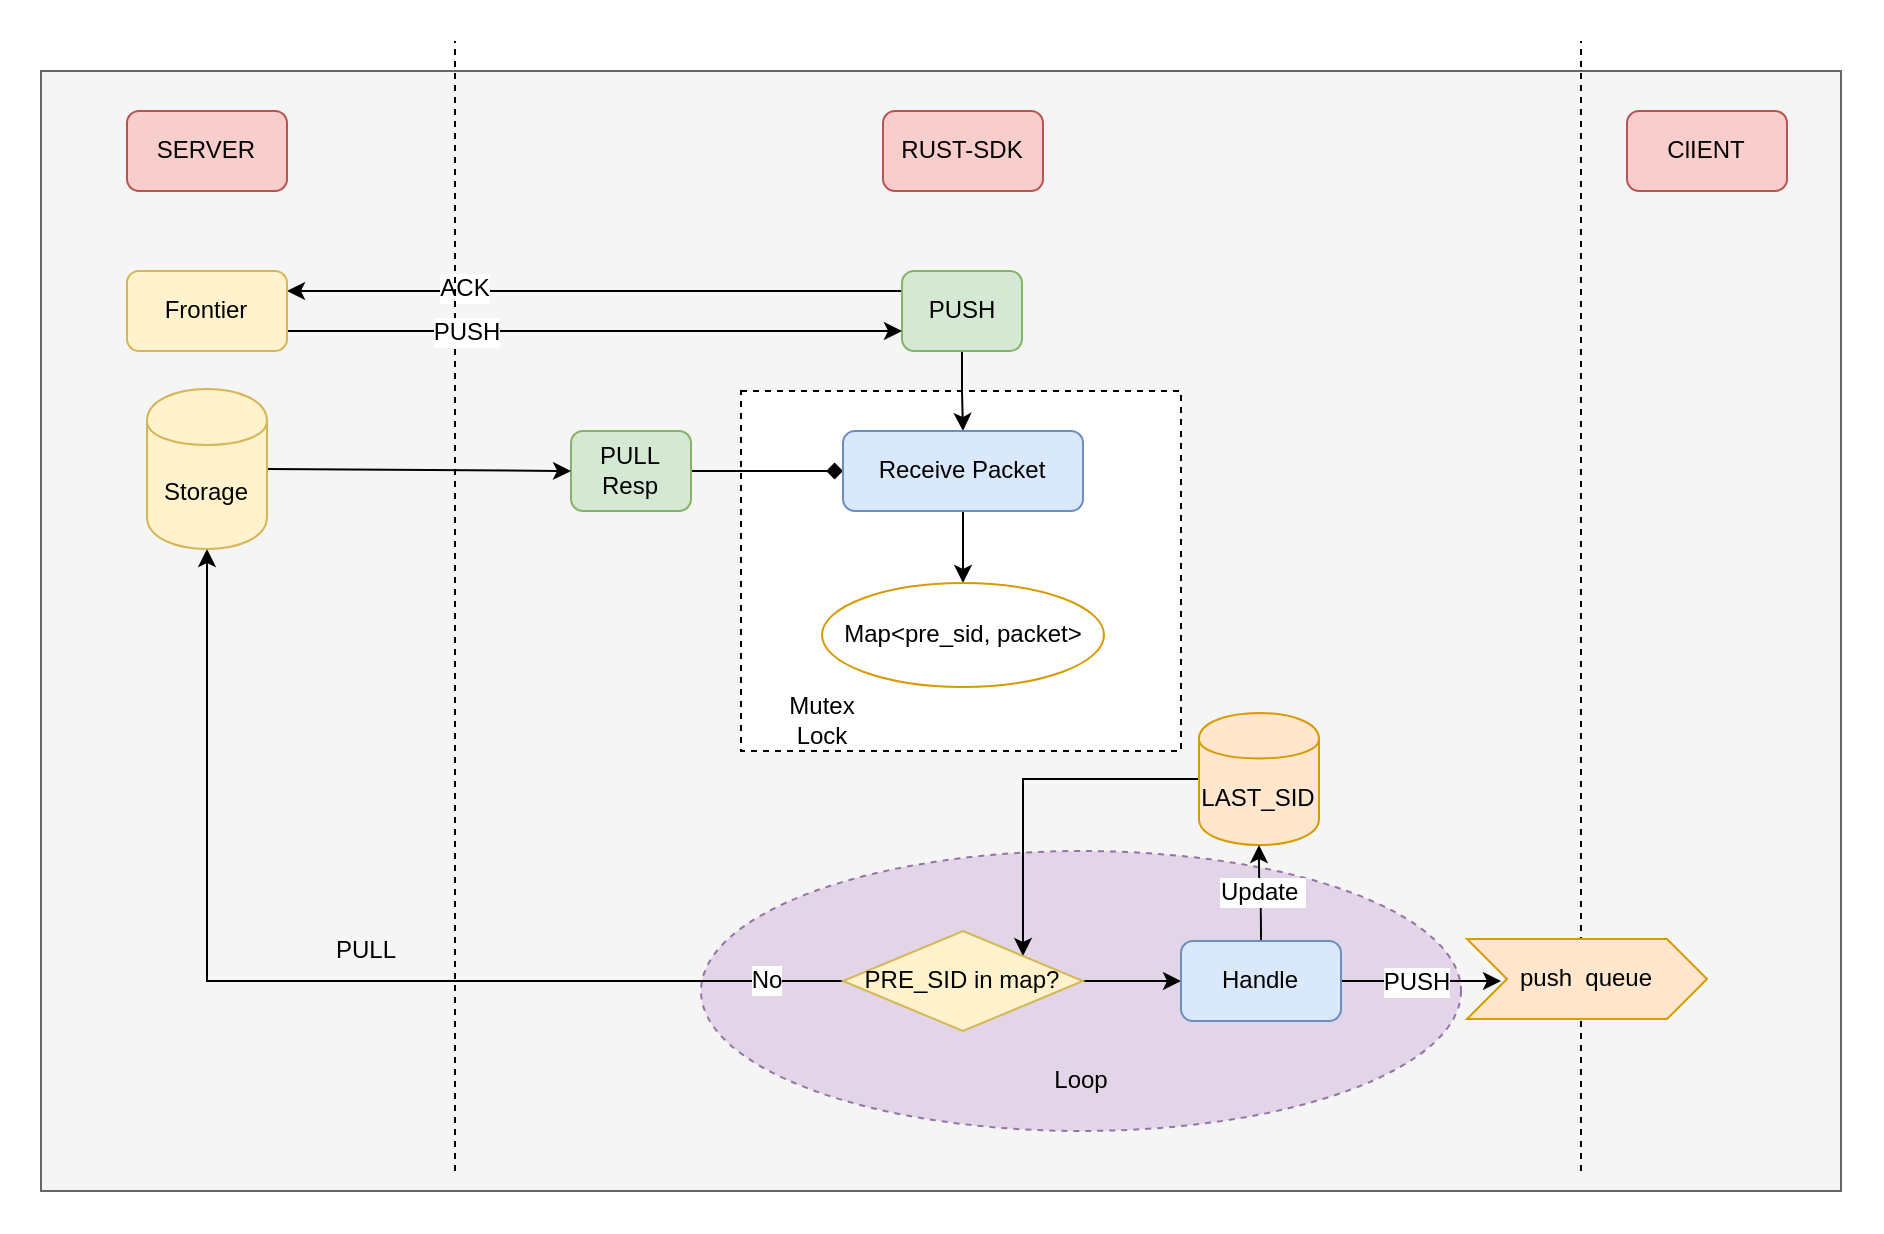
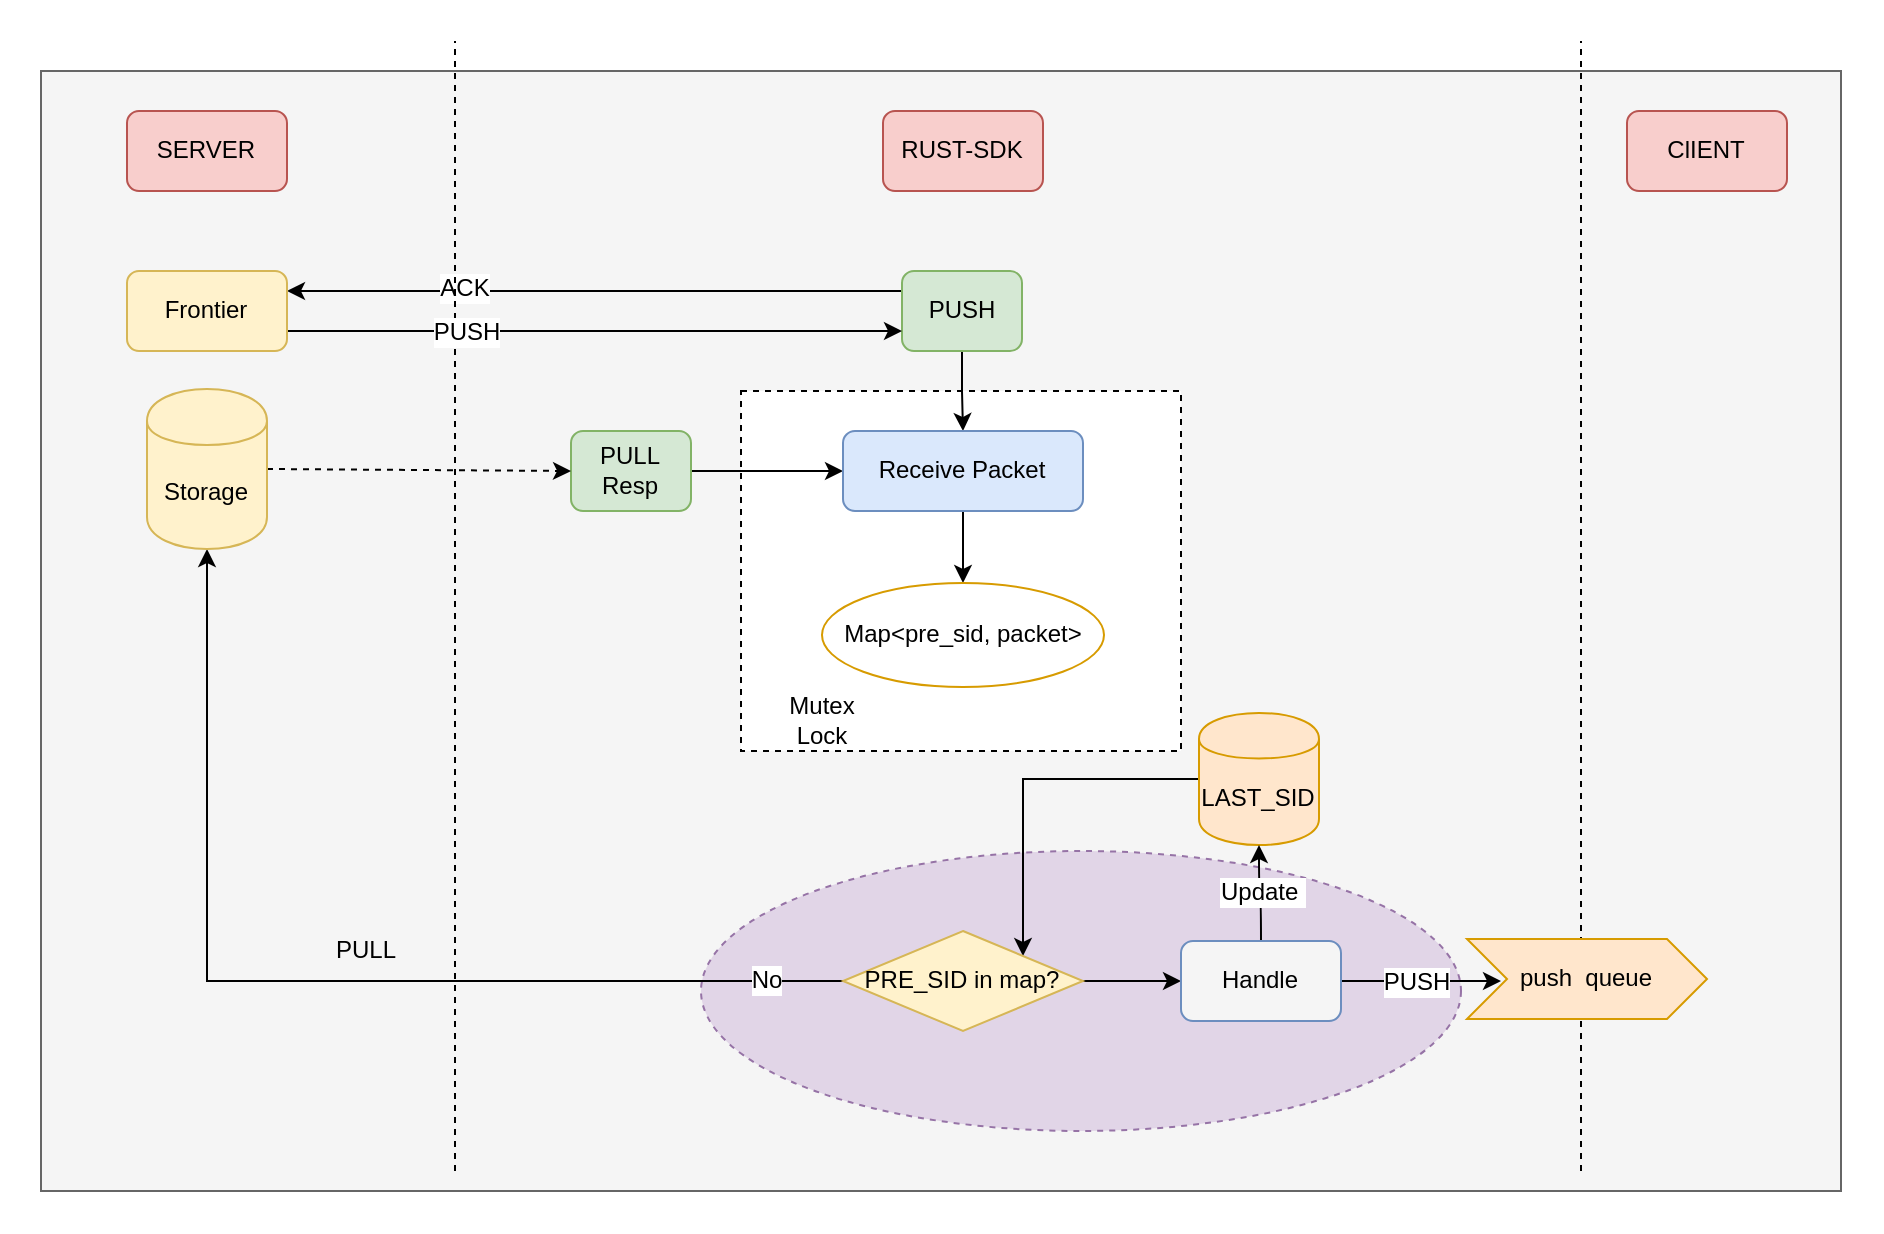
(412, 470) -> (412, 470)
(826, 471) -> (827, 471)
(1261, 981) -> (1261, 981)
(1081, 1081) -> none
